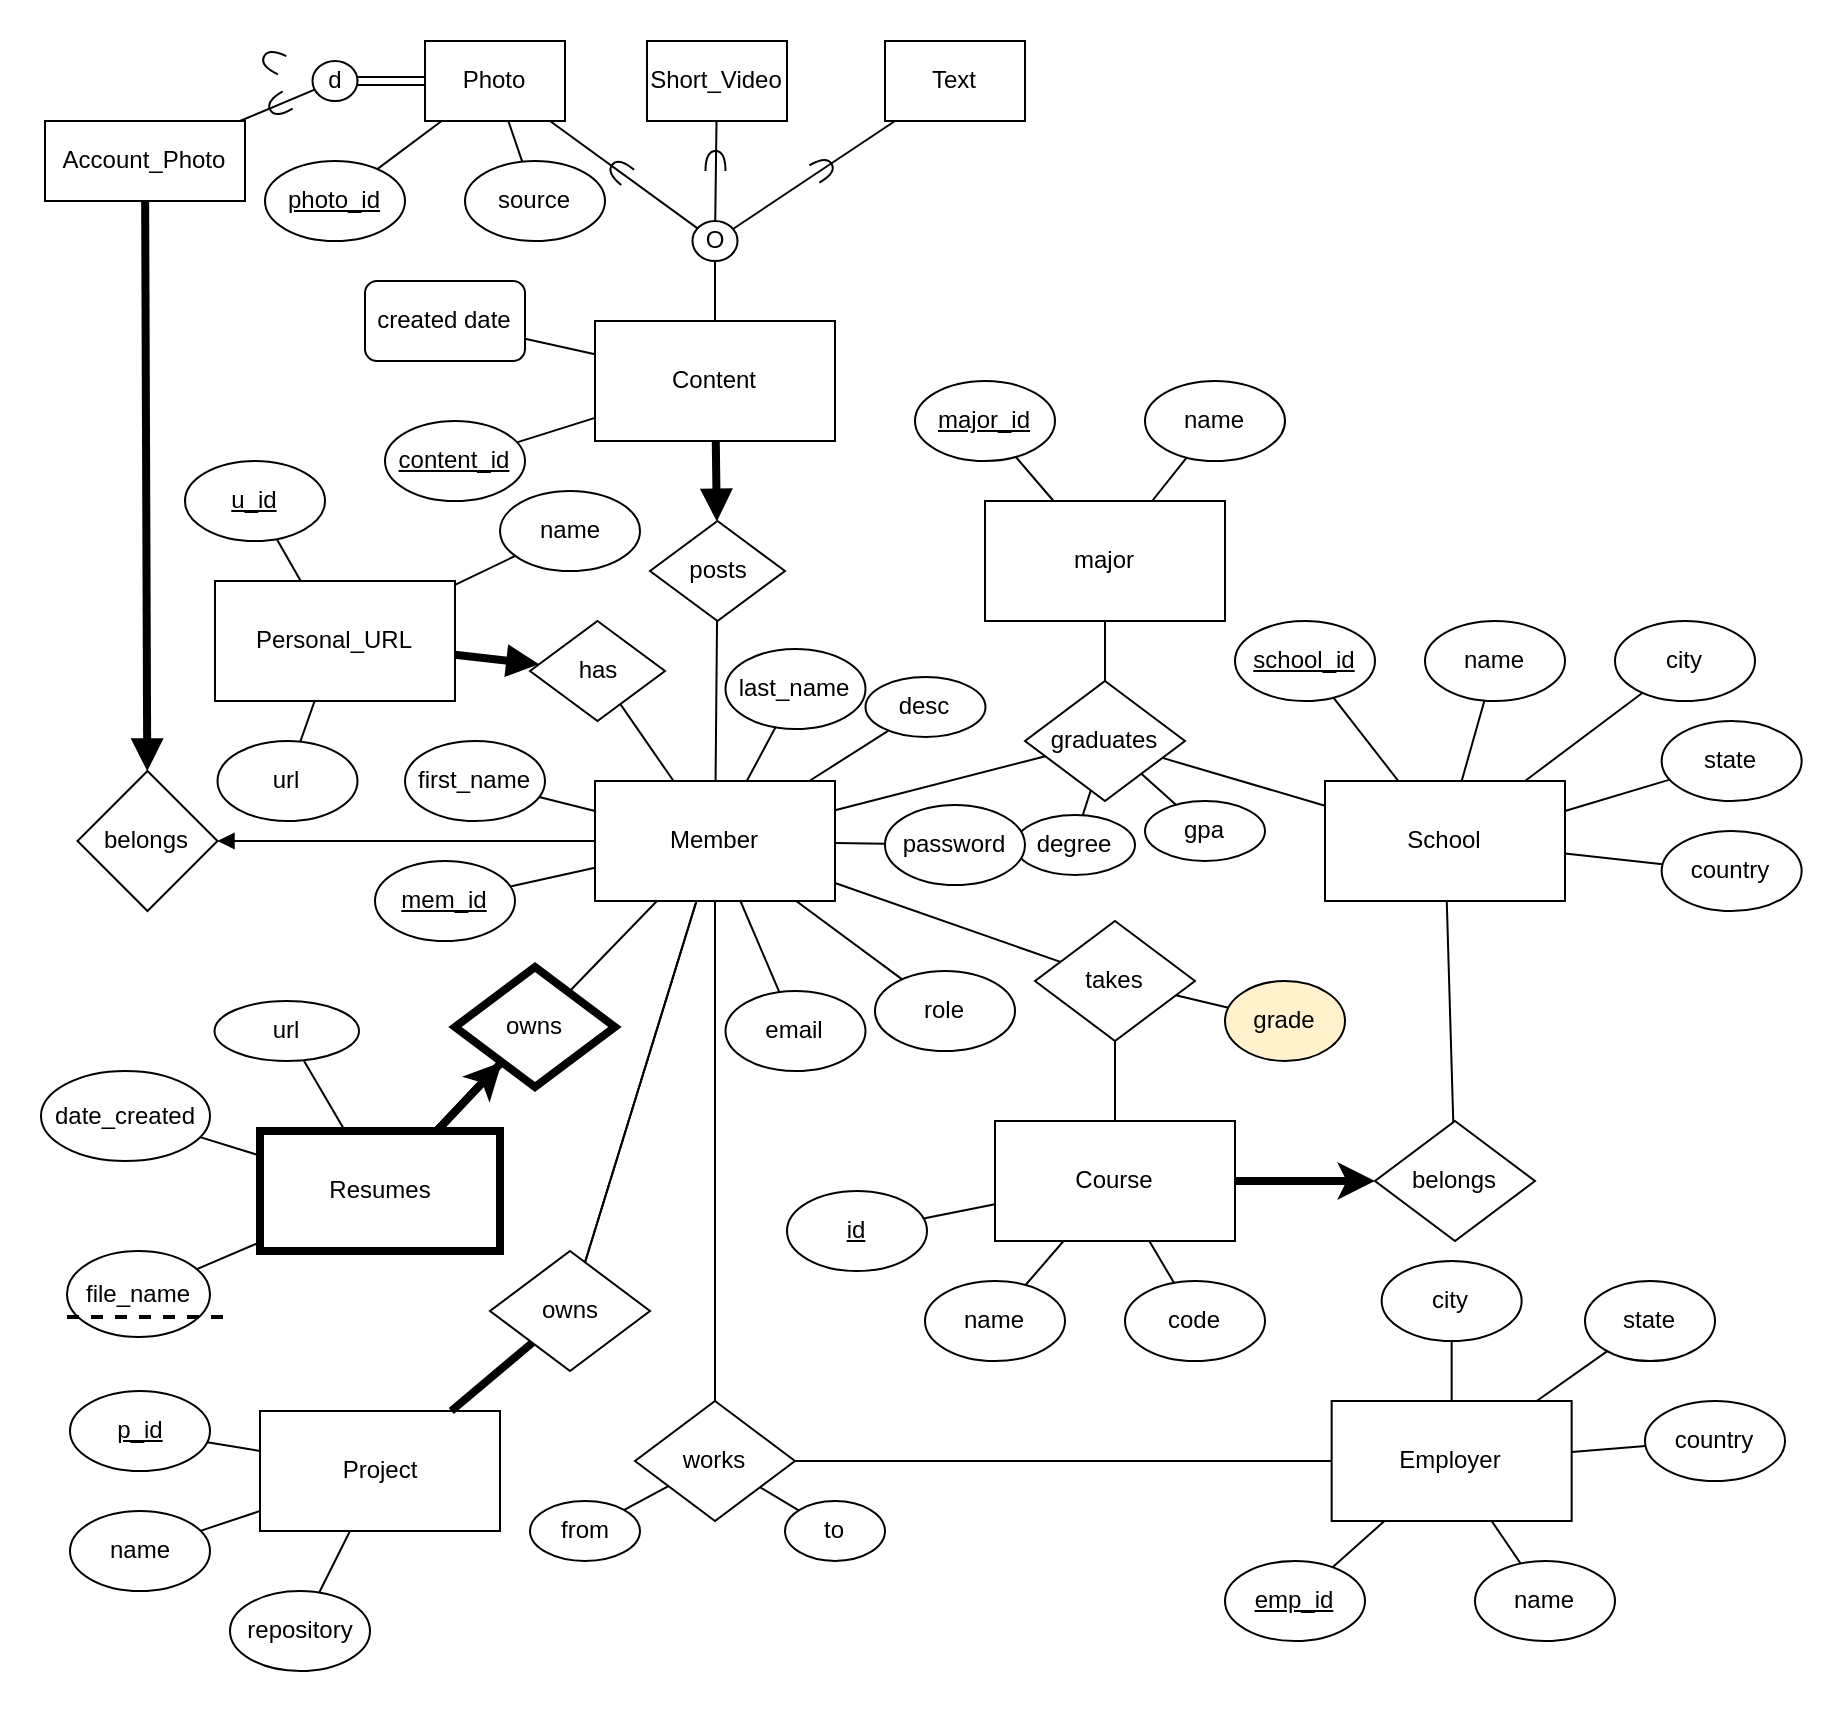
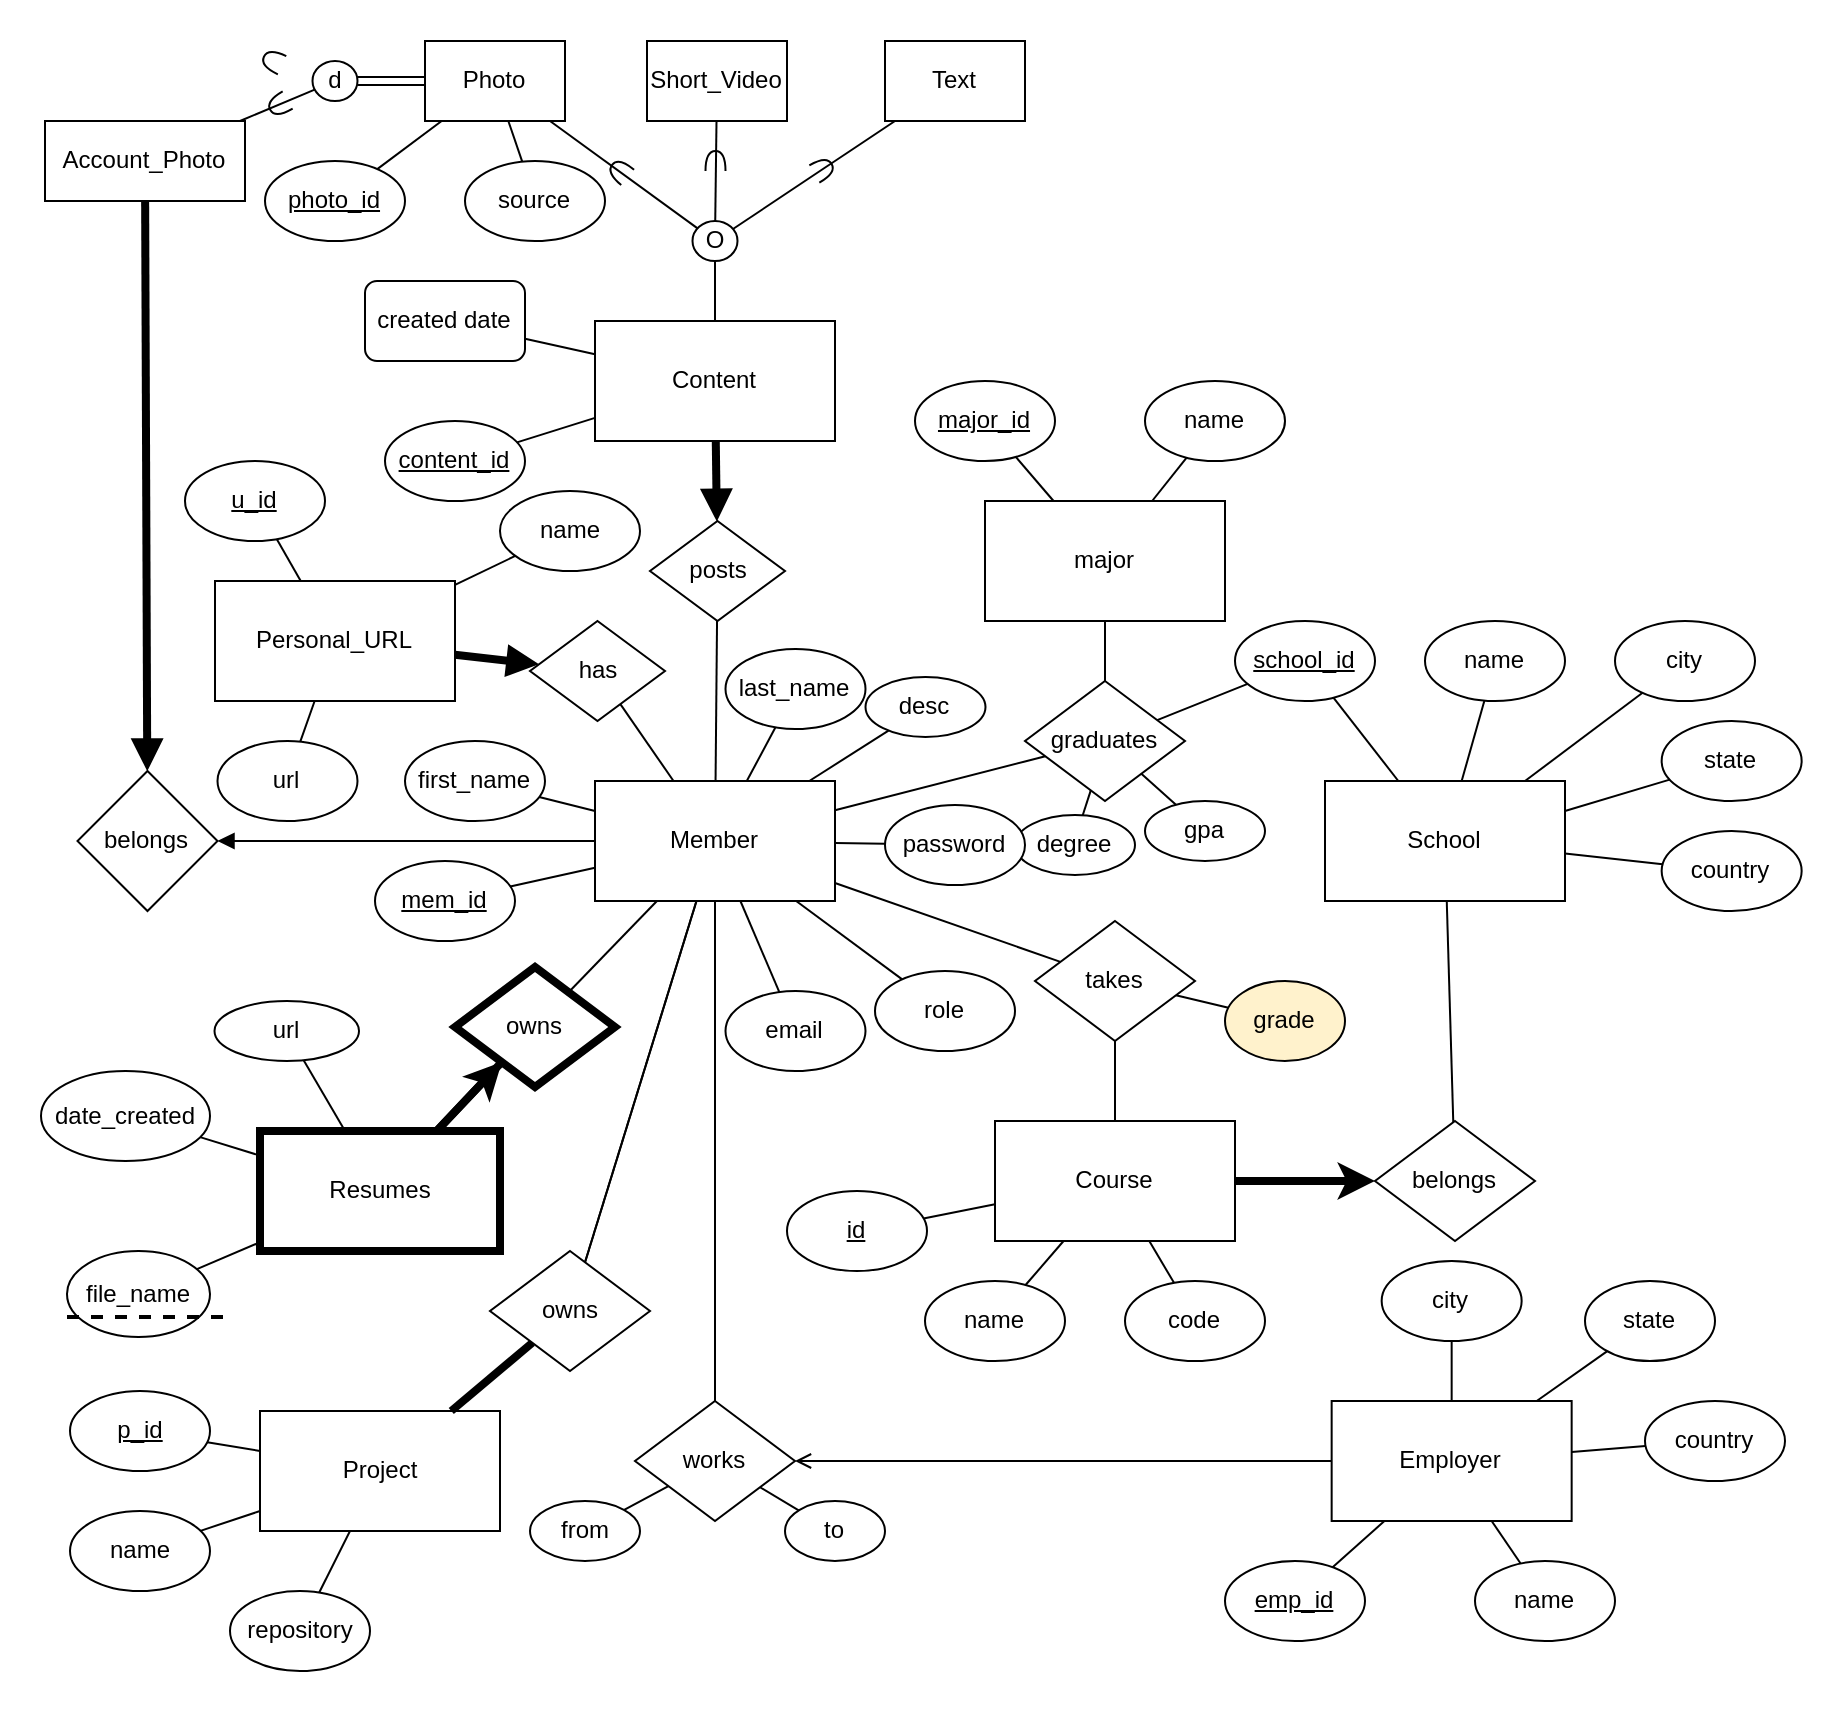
(1243, 782) -> (1202, 702)
(801, 1461) -> (803, 1461)
